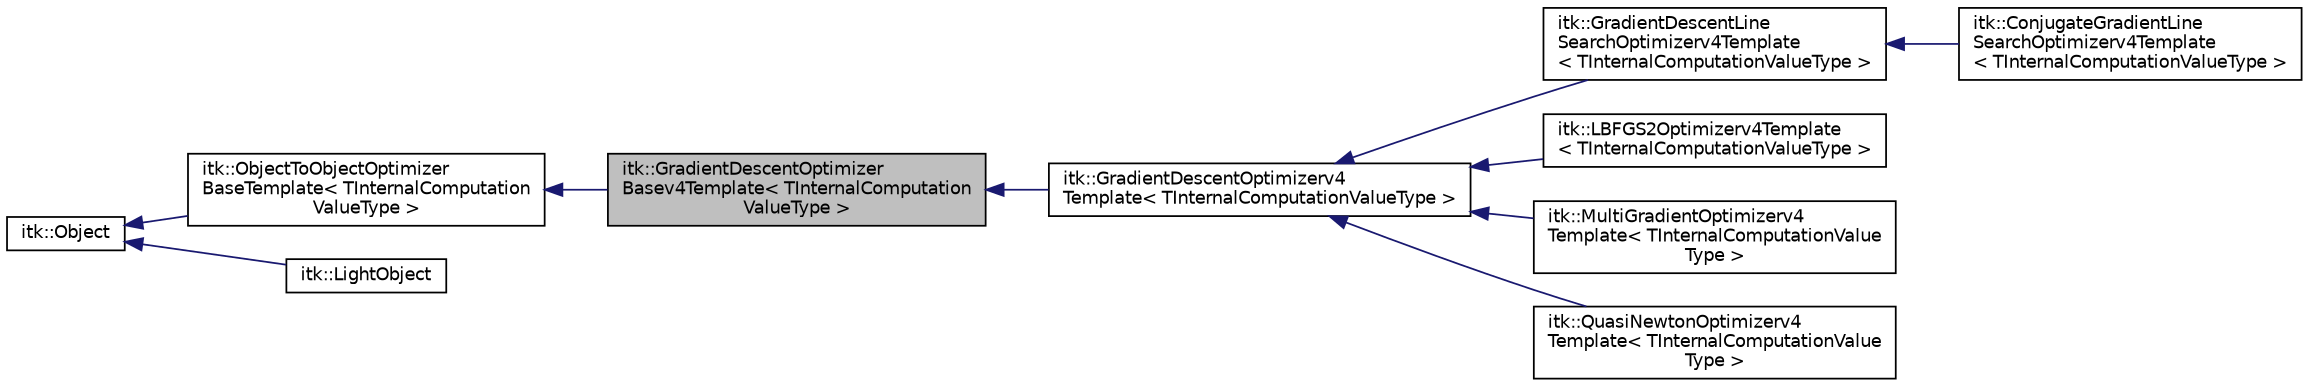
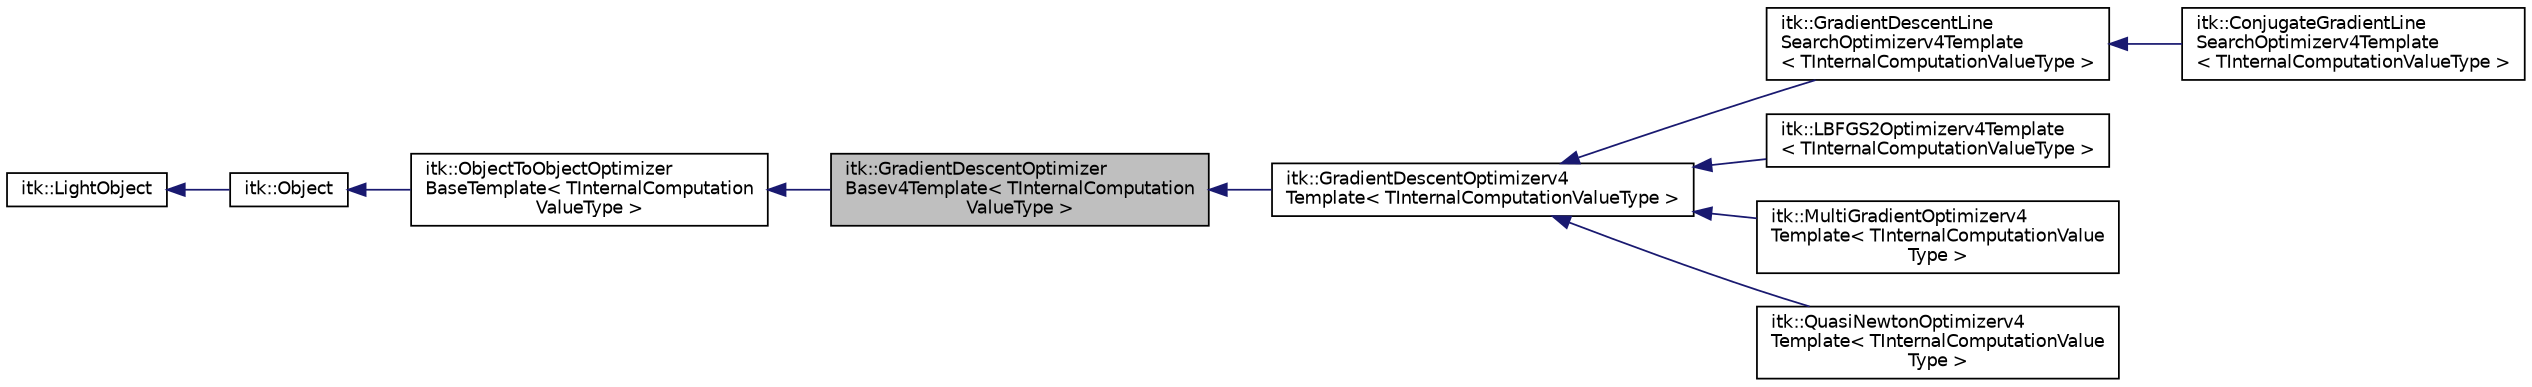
(214, 254) -> (207, 190)
